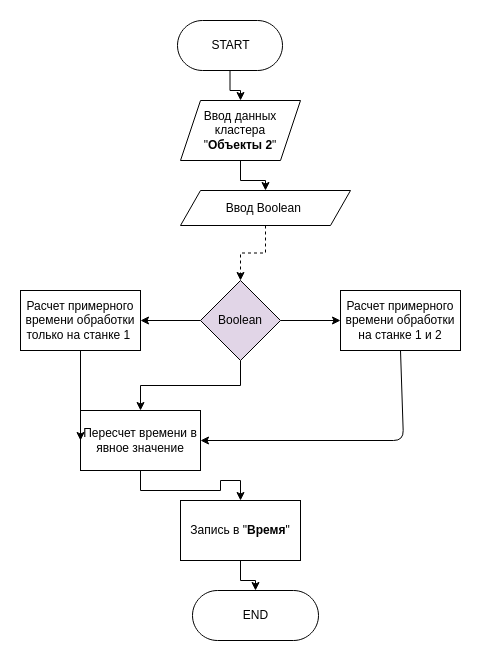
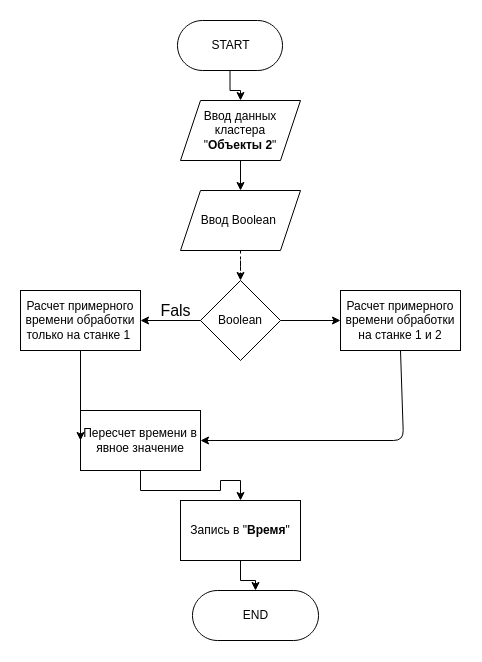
(266, 208) -> (241, 221)
none -> (176, 311)
(241, 321) -> (241, 321)
(195, 386) -> none
